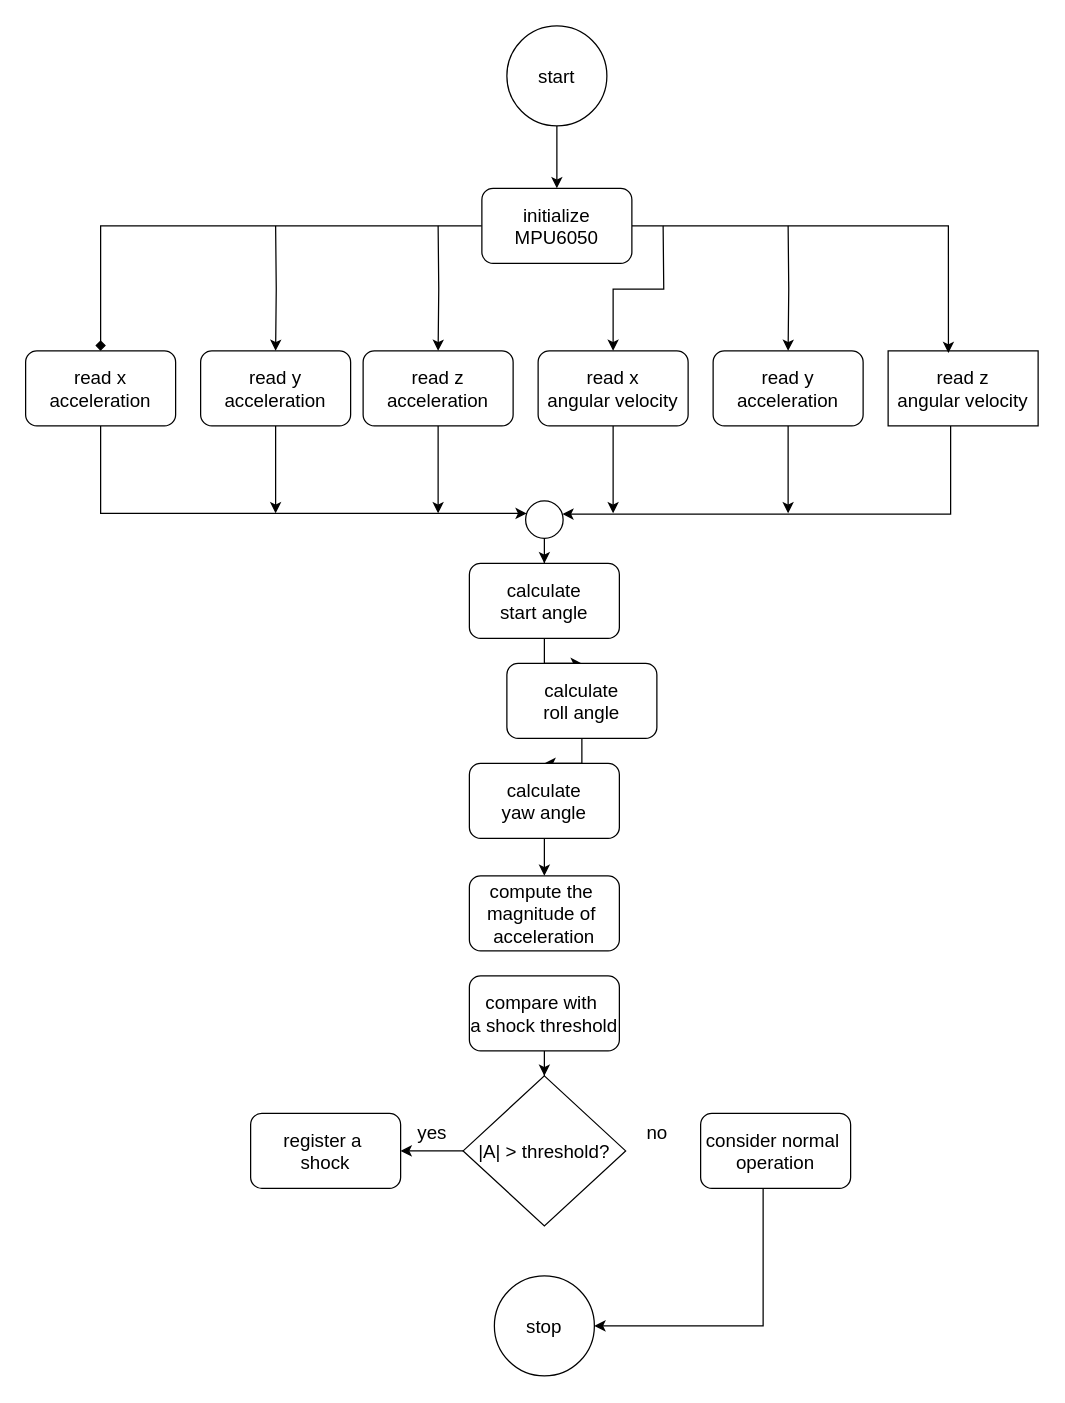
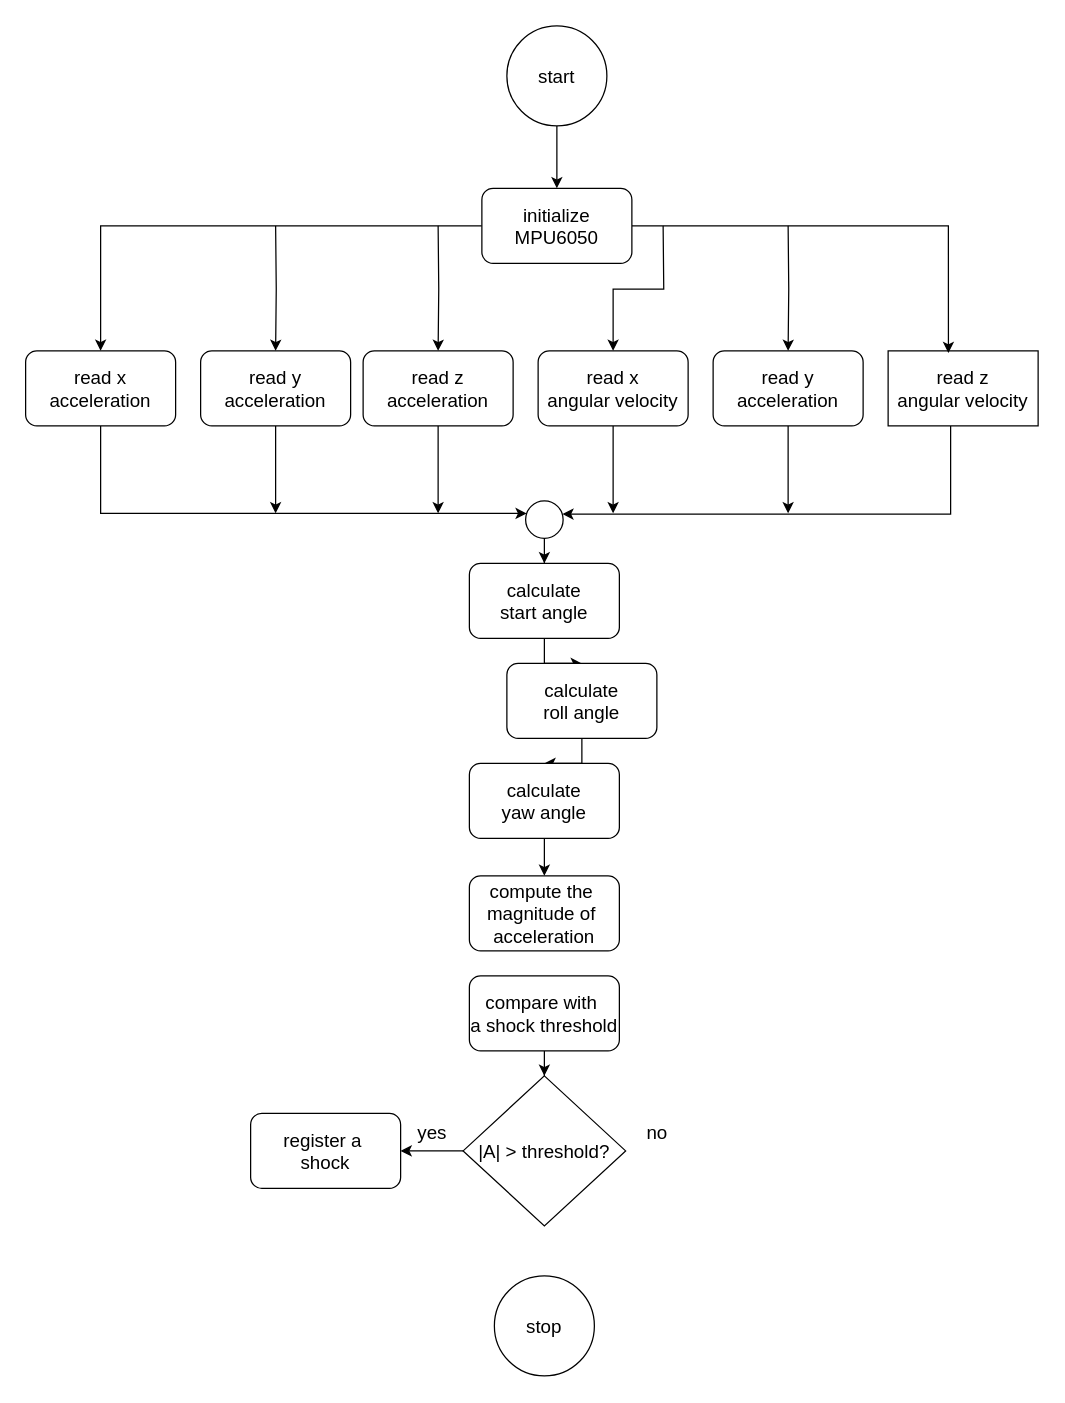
(101, 340) -> (101, 341)
(776, 1151) -> none
(752, 1326) -> none
